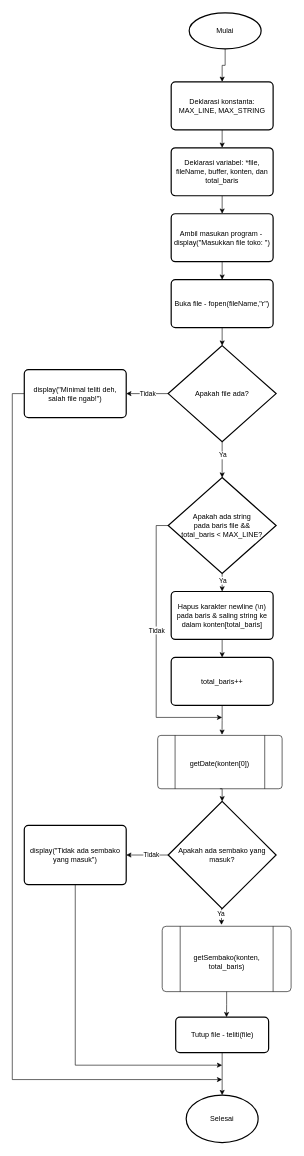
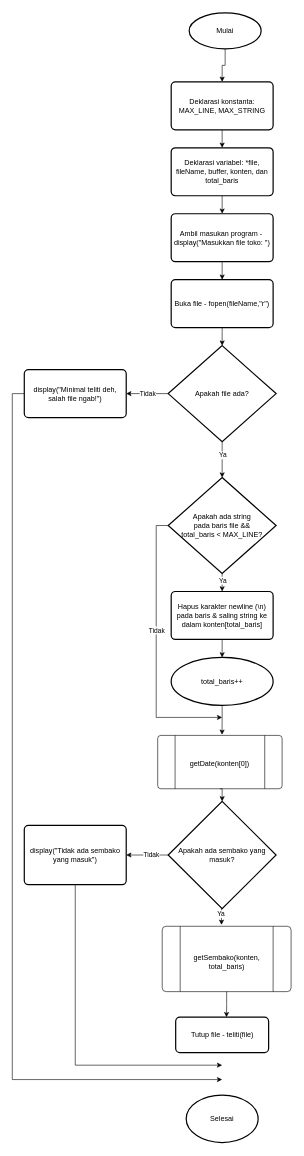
(222, 681) -> (222, 681)
(222, 1089) -> none
